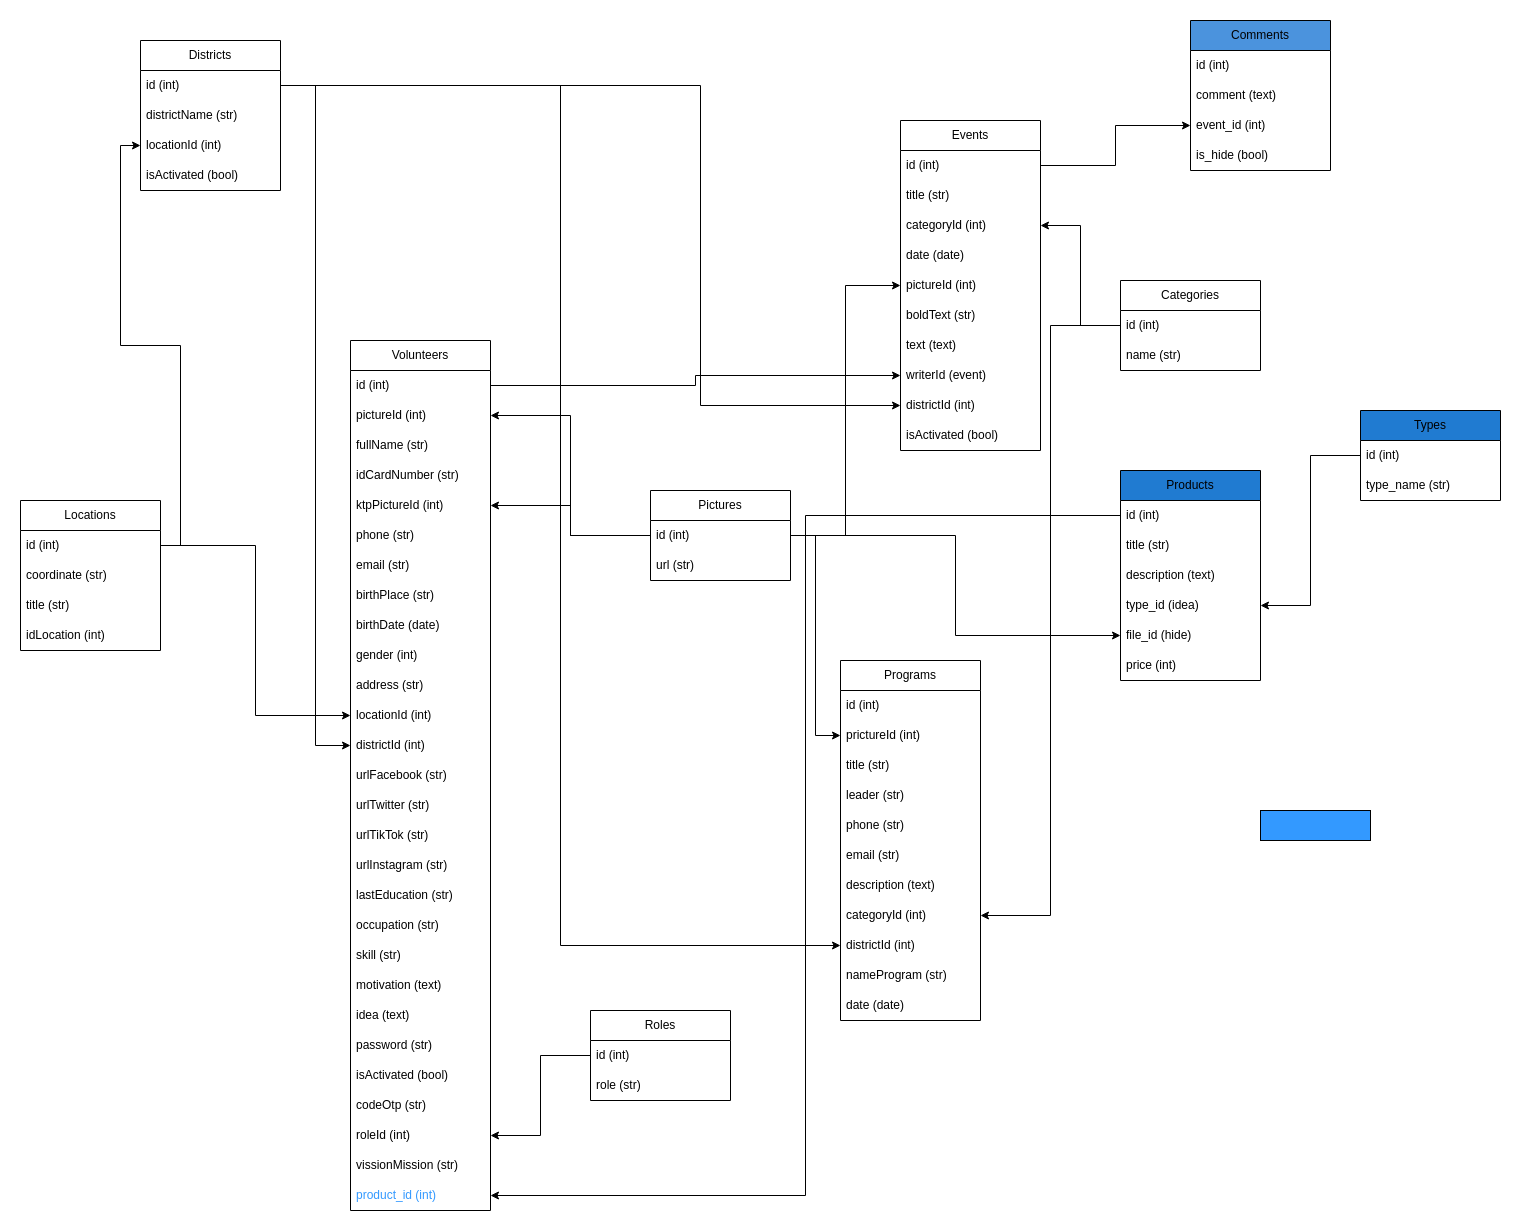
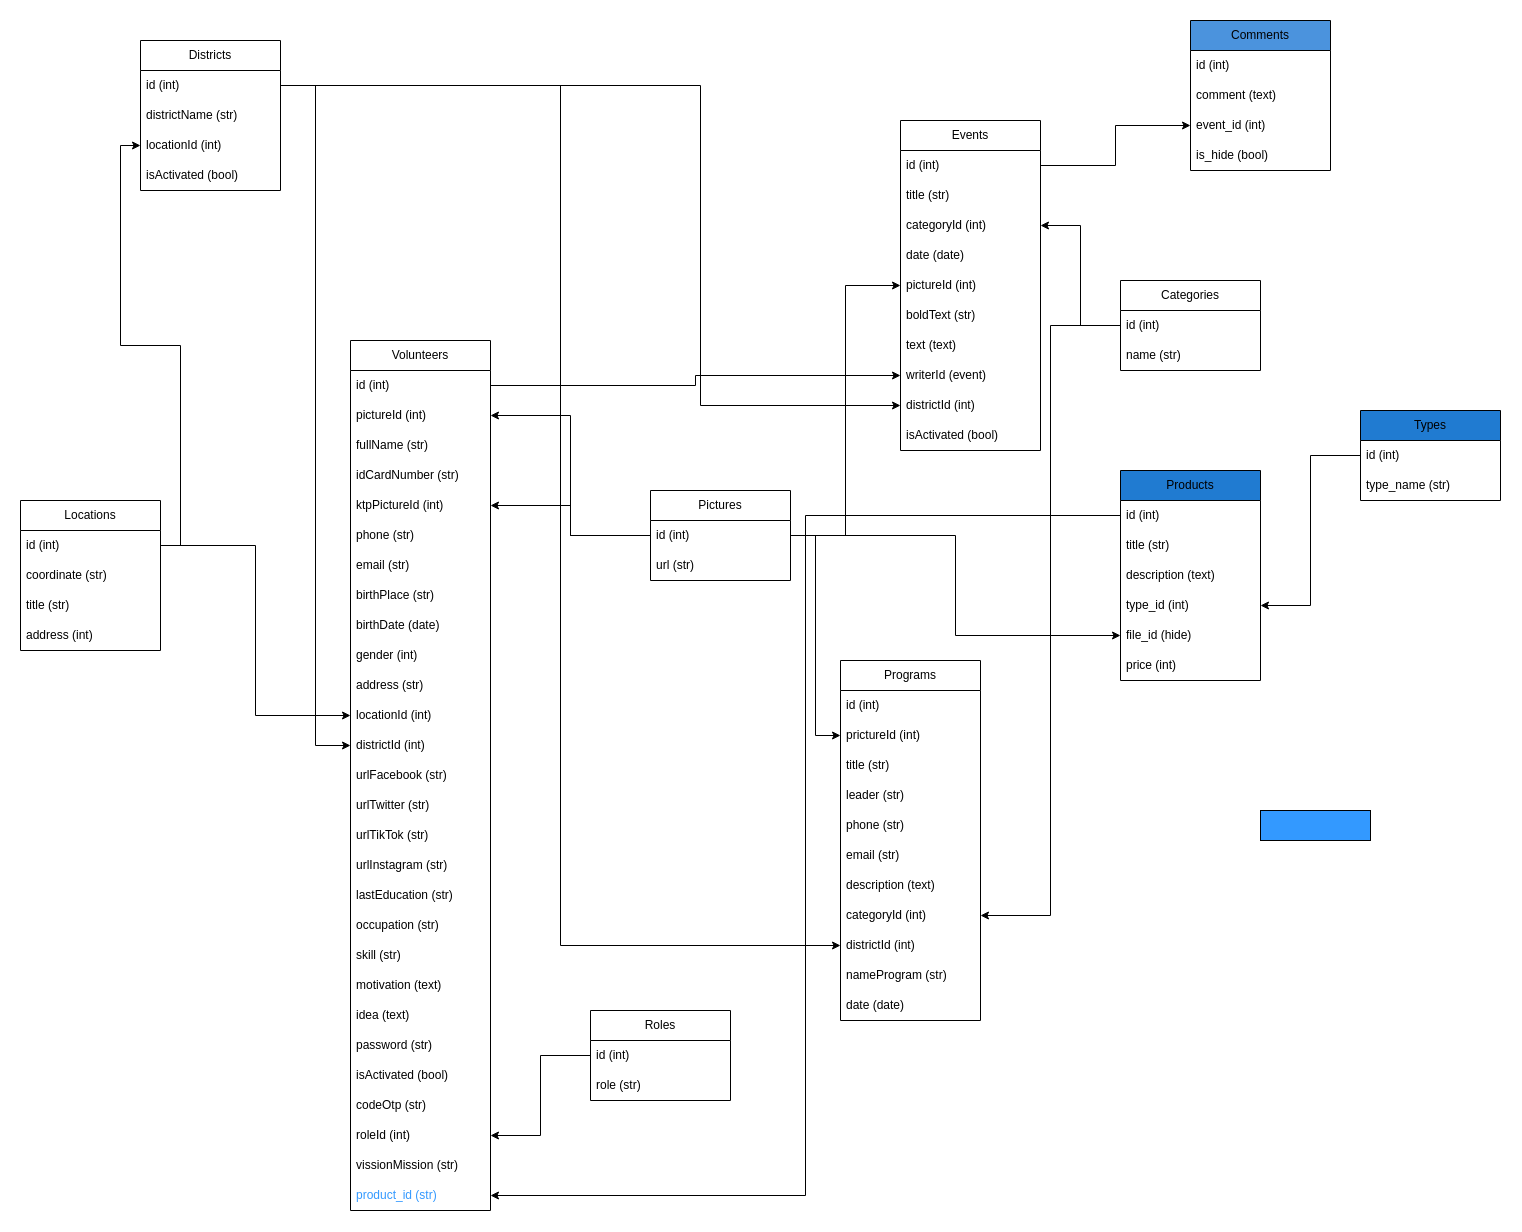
(1169, 606) -> (1166, 606)
(74, 636) -> (67, 636)
(406, 1196) -> (407, 1196)
